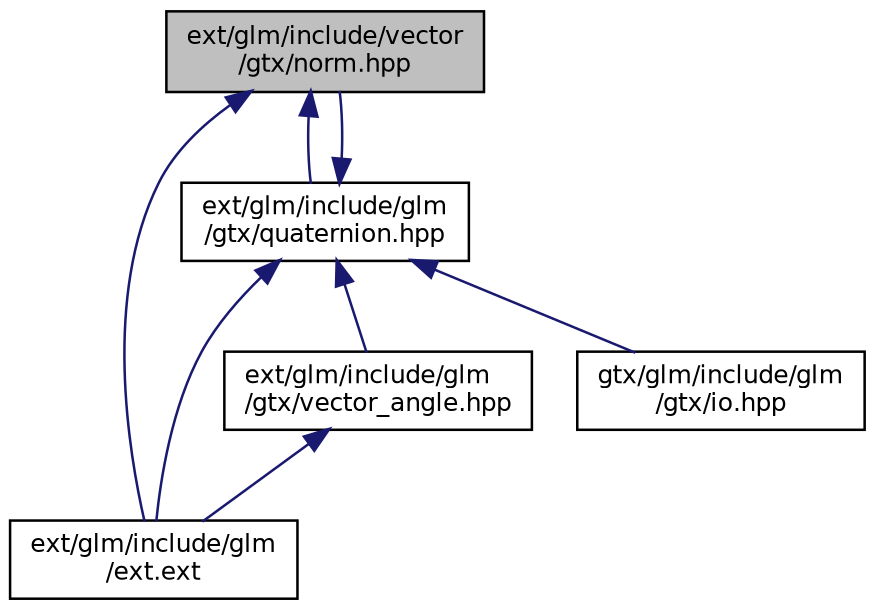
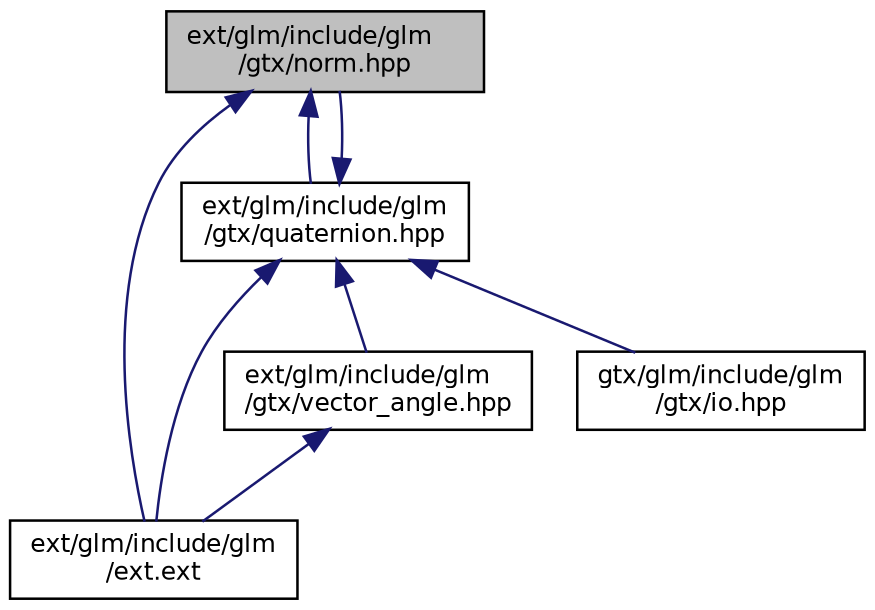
(325, 52) -> (325, 52)
